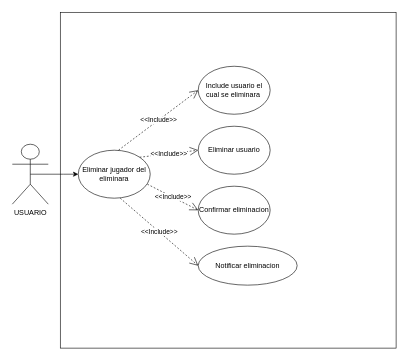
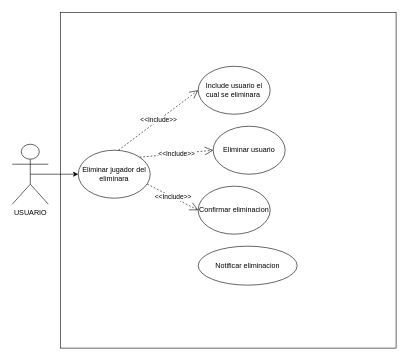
(234, 150) -> (249, 150)
(161, 233) -> none
